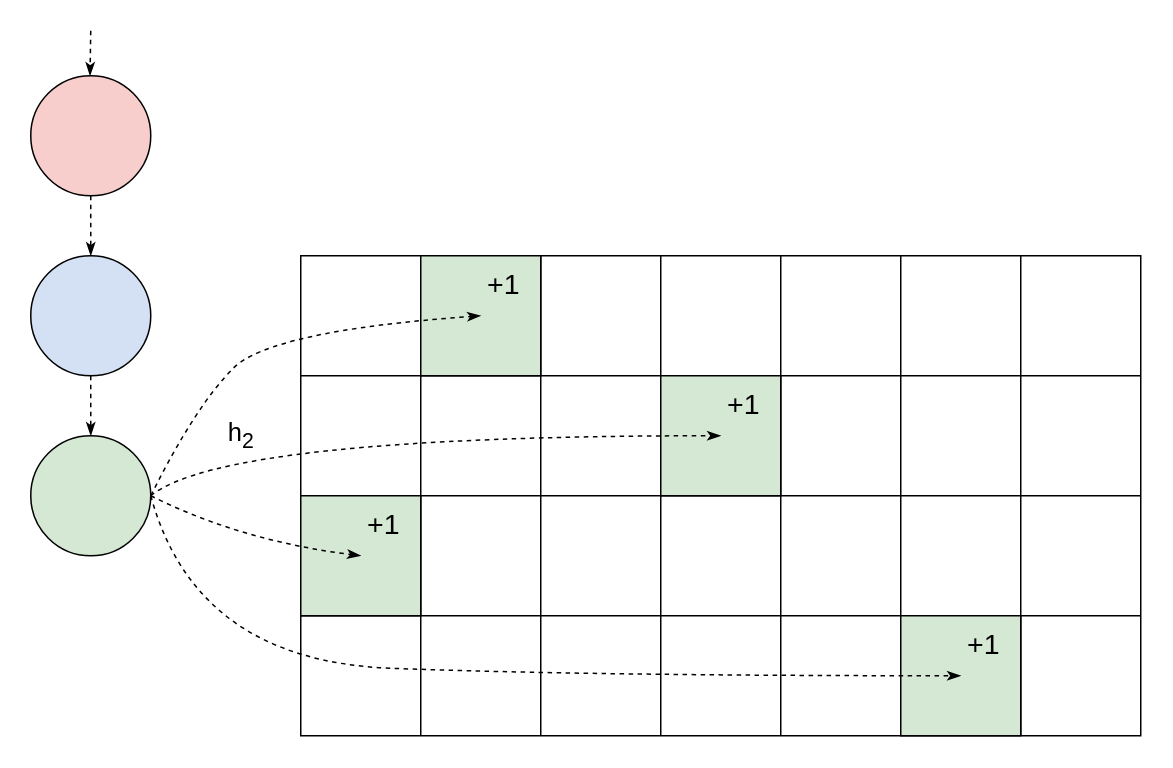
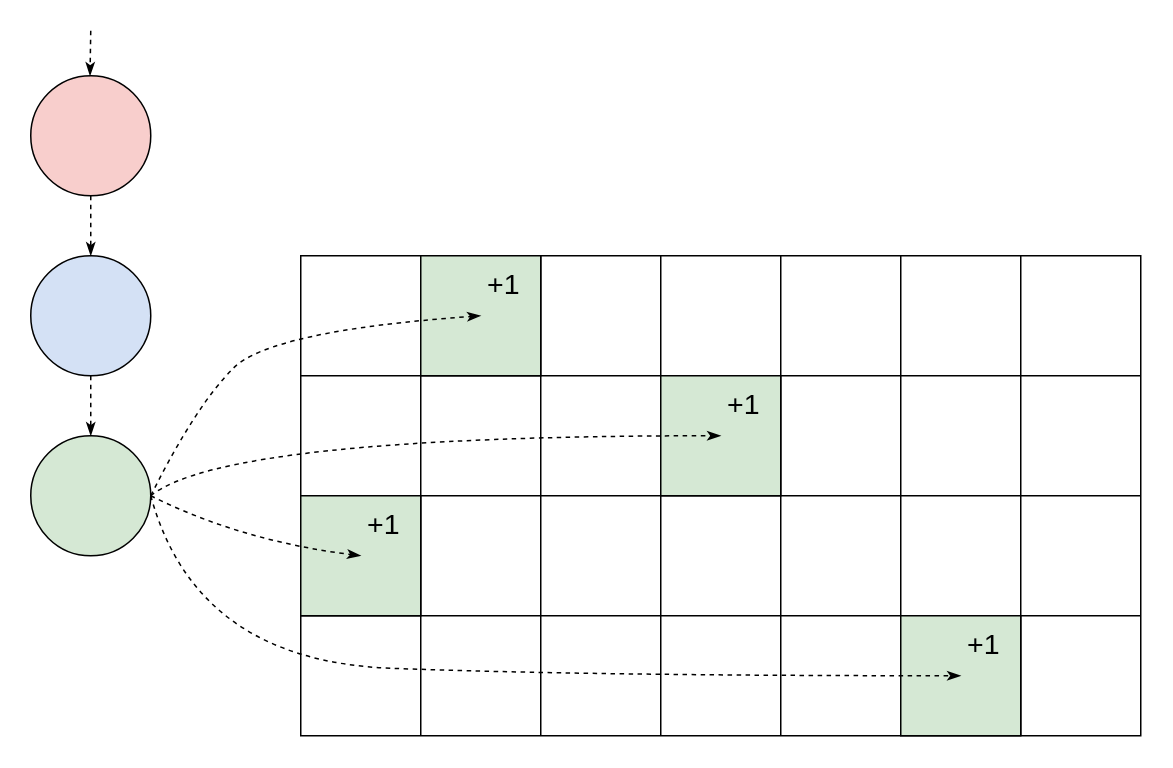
(241, 436) -> none
